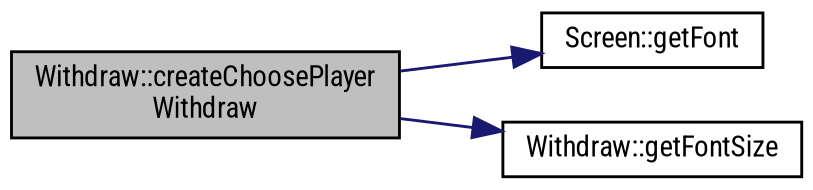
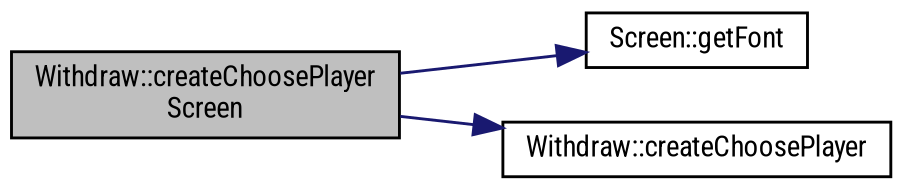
(205, 95) -> (205, 95)
(652, 149) -> (697, 149)
